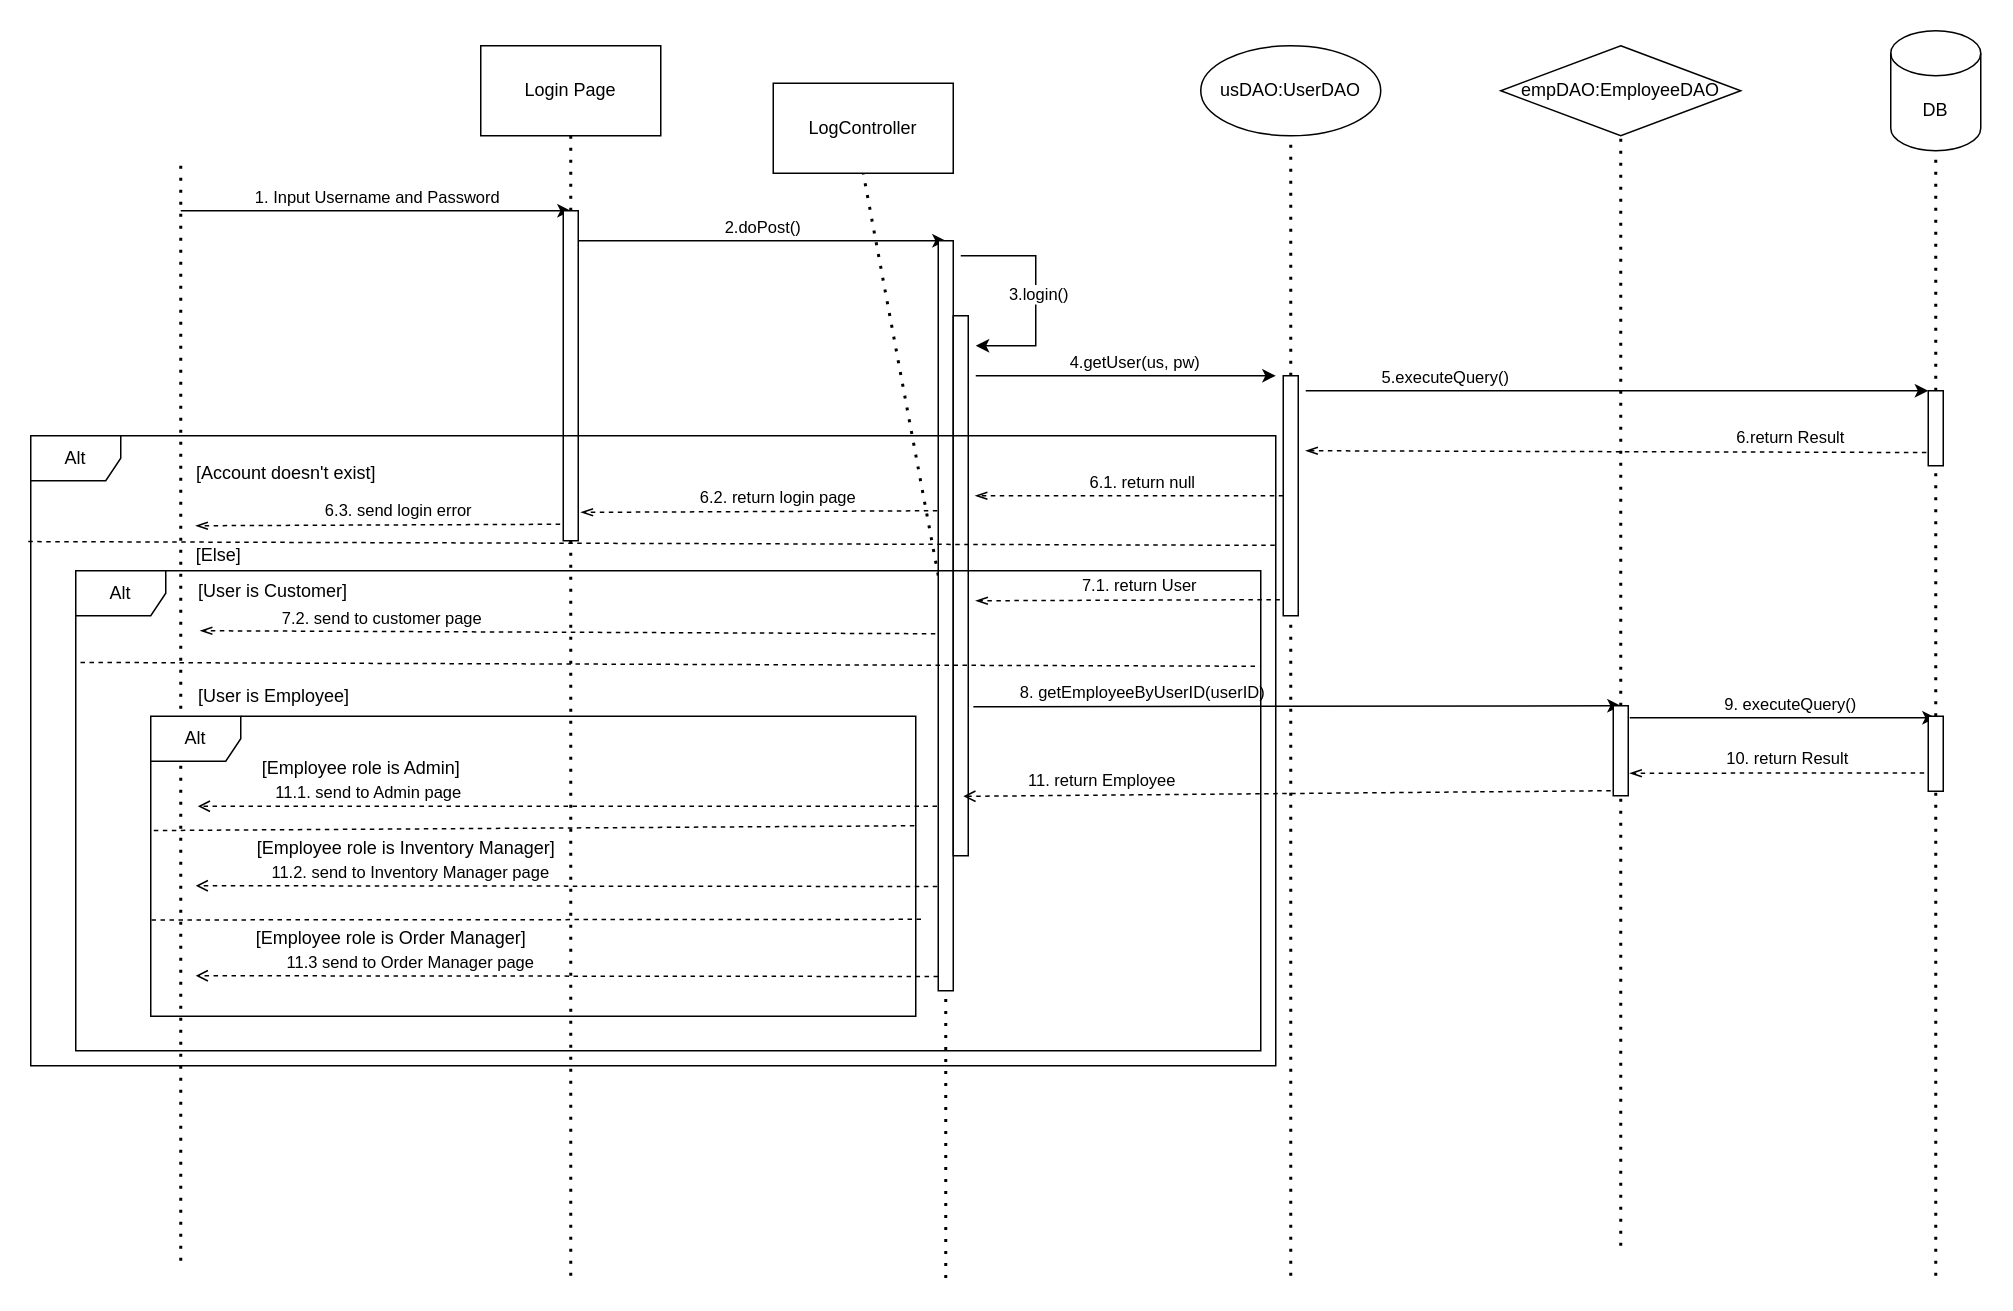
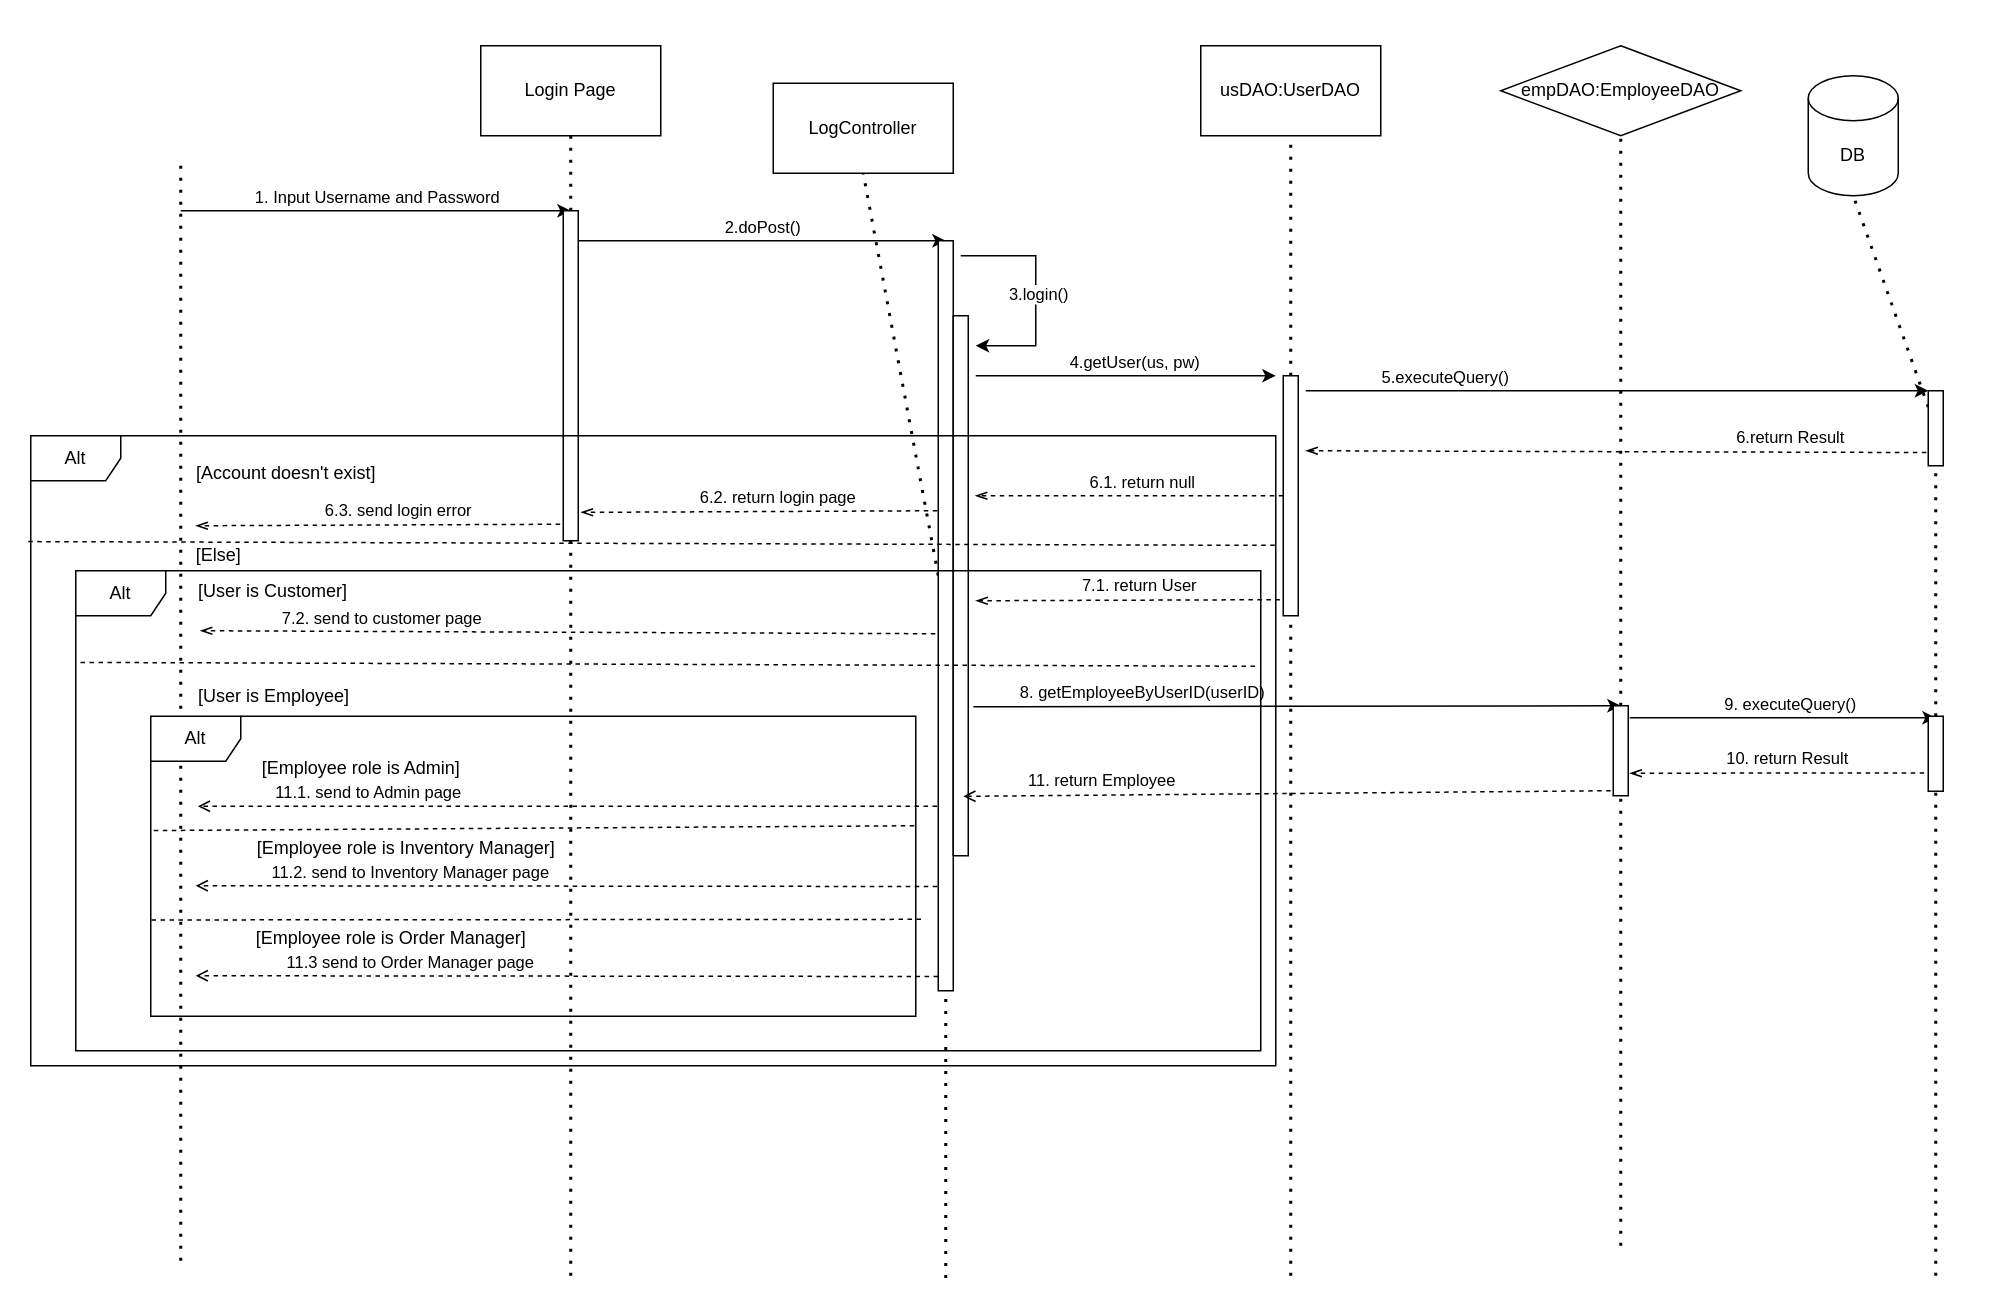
(1291, 91) -> (1291, 91)
(1936, 91) -> (1853, 136)
